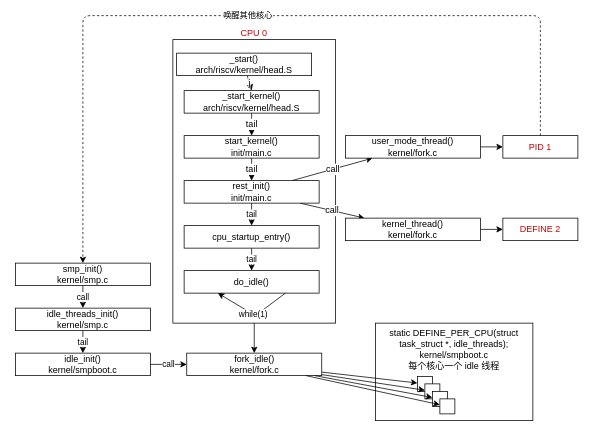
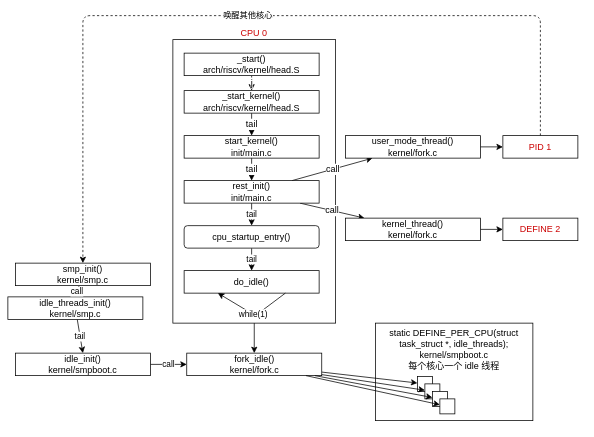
(244, 64) -> (252, 64)
(252, 237) -> (252, 237)
(83, 319) -> (75, 308)
